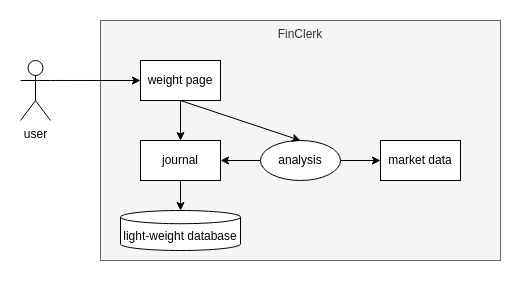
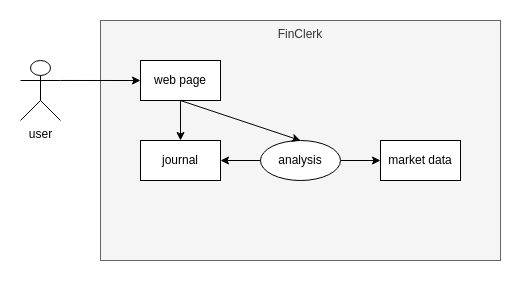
(181, 81) -> (181, 81)
(36, 91) -> (41, 91)
(181, 192) -> none
(181, 231) -> none
